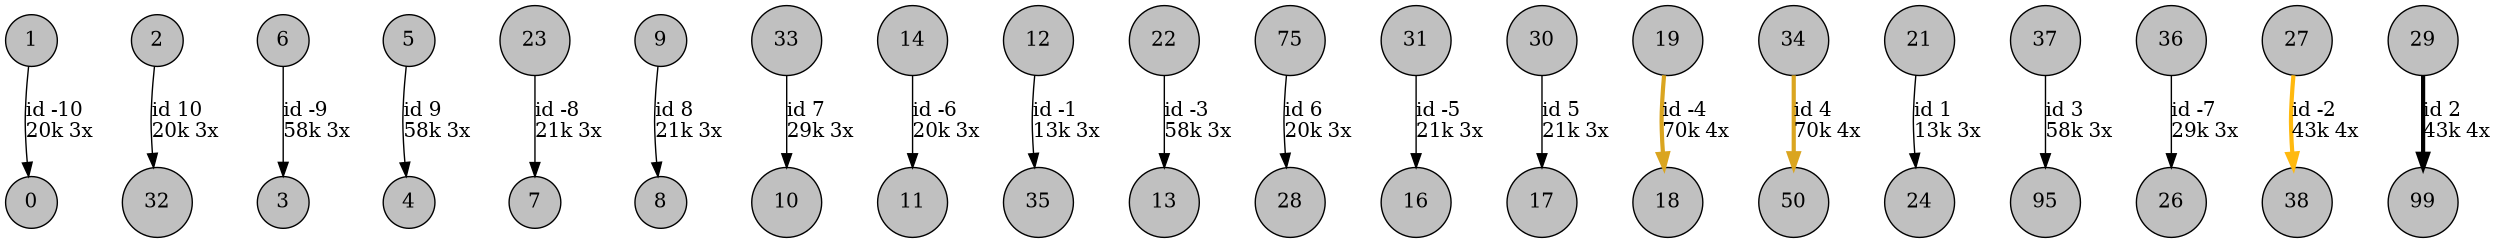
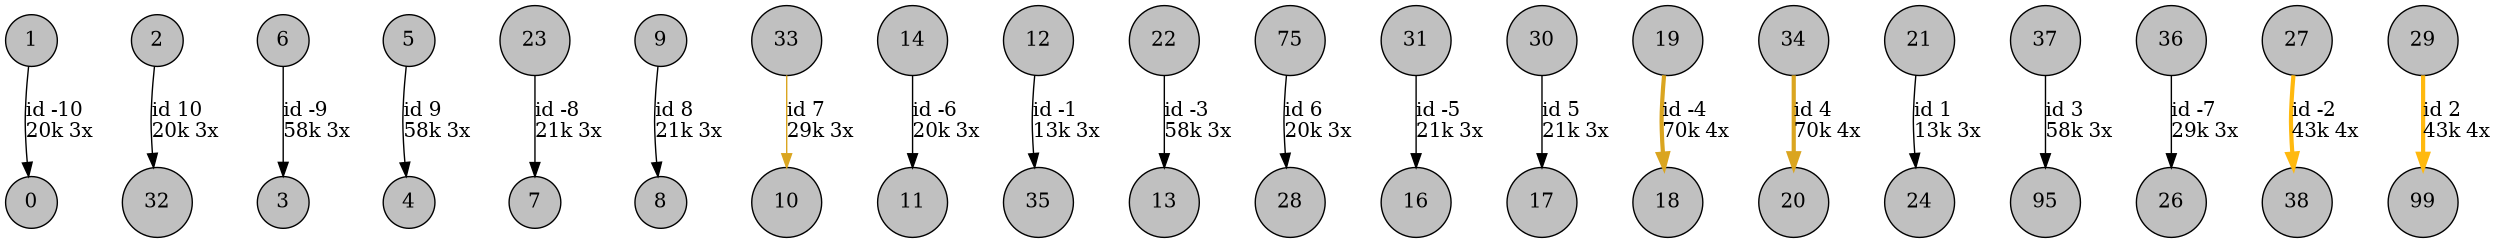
(787, 114) -> (787, 114)
(2423, 114) -> (2423, 114)
(1794, 202) -> (1794, 202)
